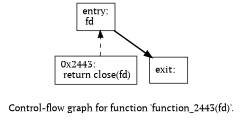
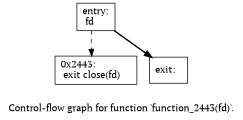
(101, 47) -> (91, 40)
(96, 75) -> (91, 75)
